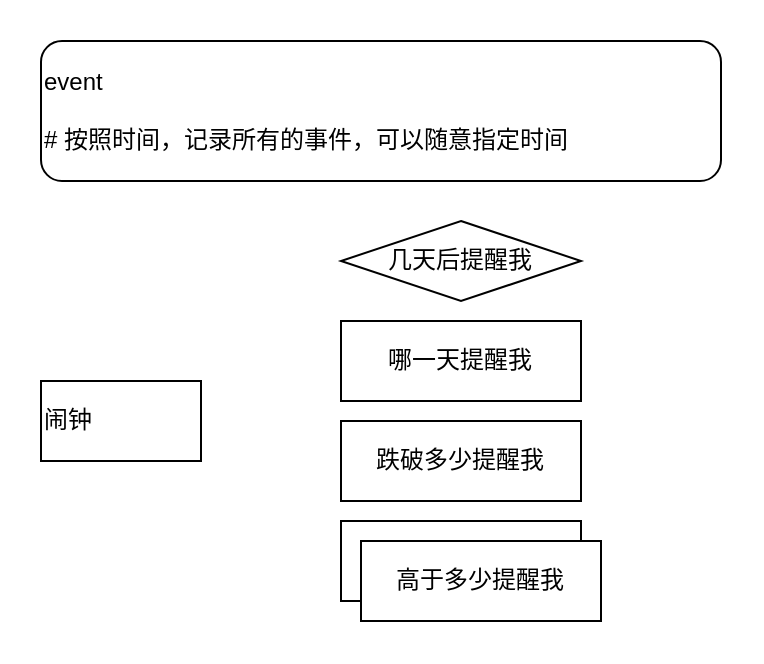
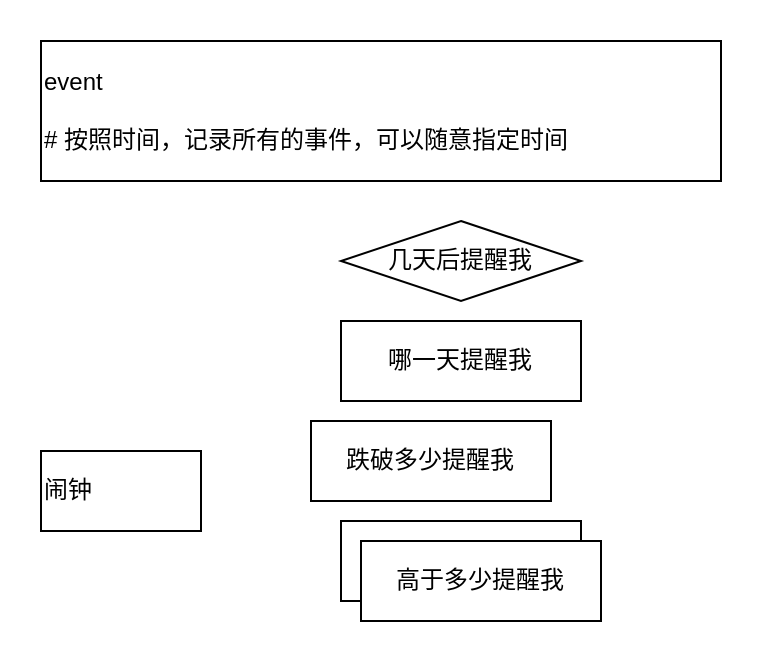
(381, 111) -> (381, 111)
(121, 421) -> (121, 491)
(461, 461) -> (431, 461)
